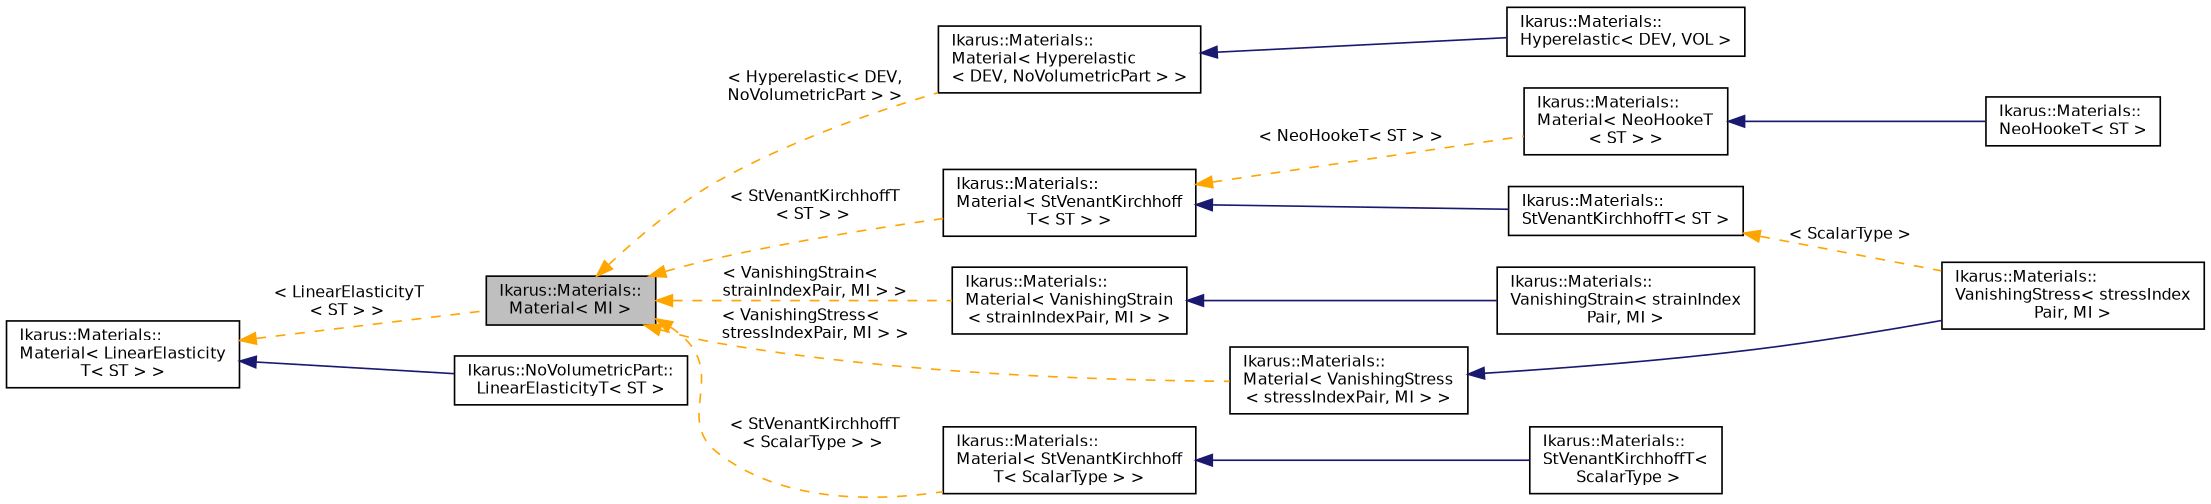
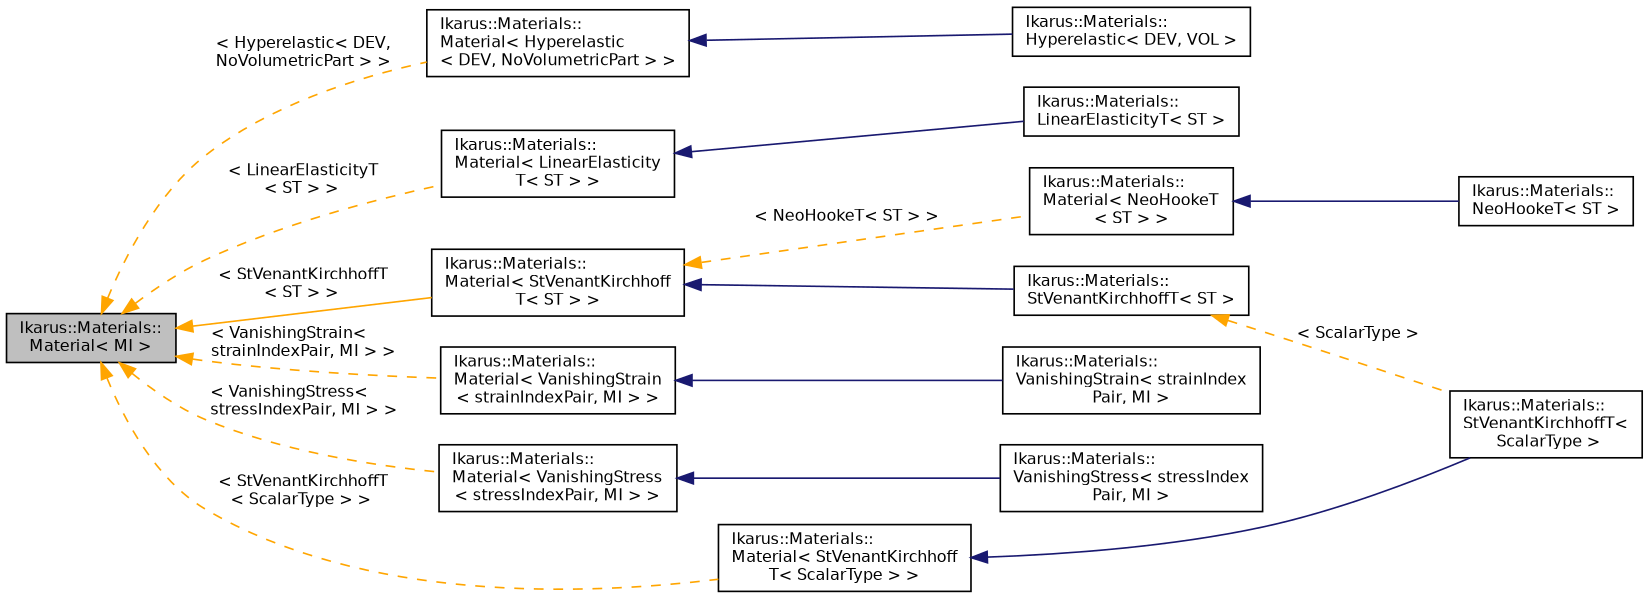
(803, 241) -> (312, 312)
(1851, 254) -> (1339, 356)
(371, 325) -> (282, 229)
(571, 380) -> (1131, 112)
